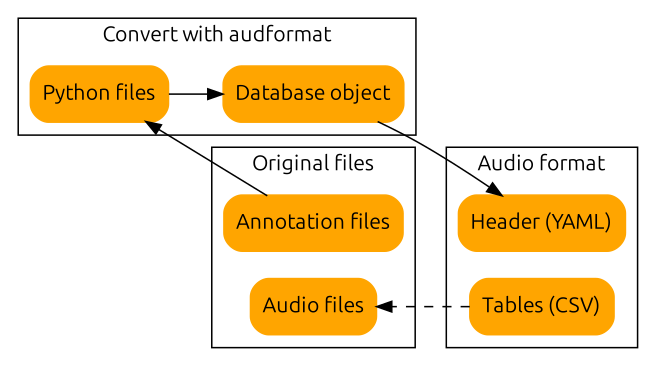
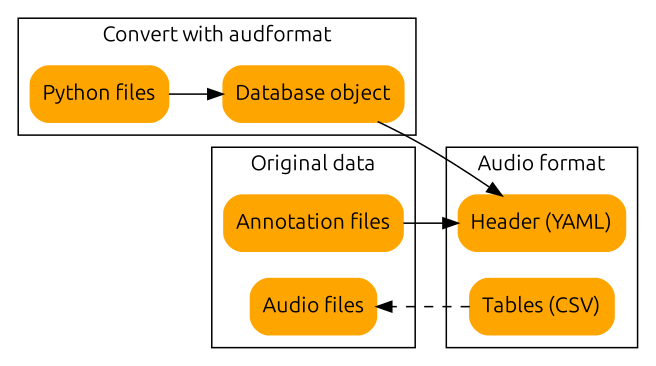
(313, 165) -> (313, 165)
(221, 168) -> (425, 223)
